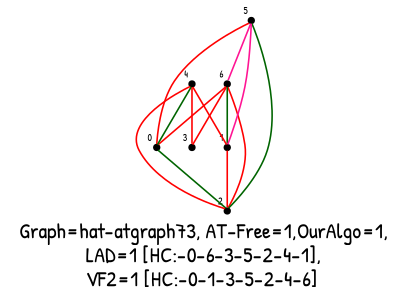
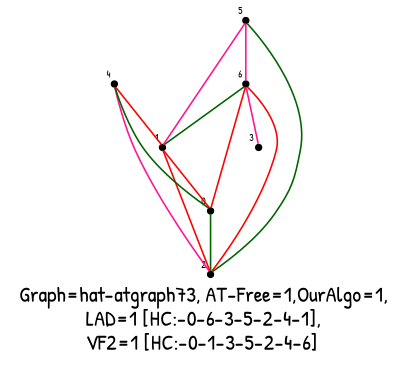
(183, 70) -> (185, 178)
(192, 115) -> none
(204, 126) -> (252, 115)
(144, 157) -> (153, 184)
